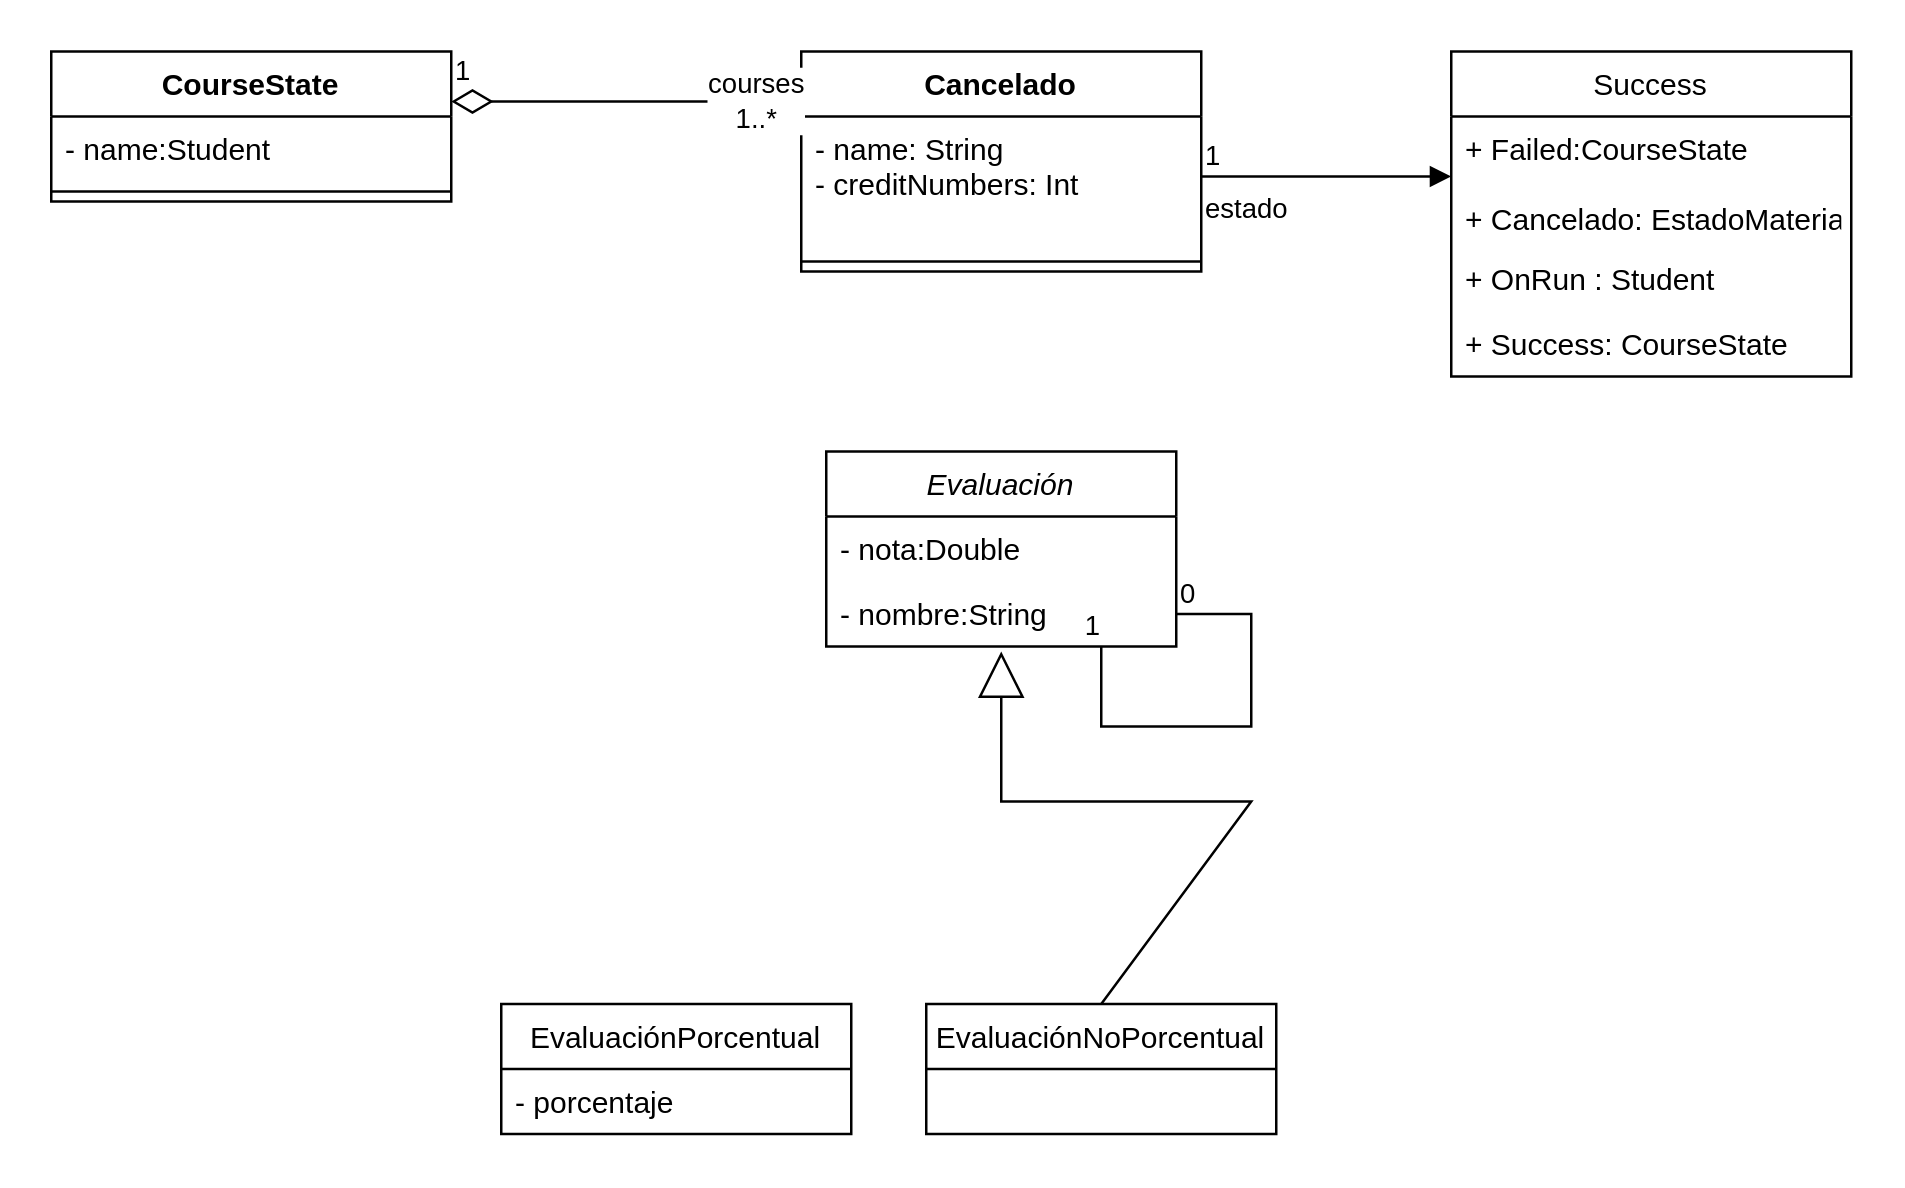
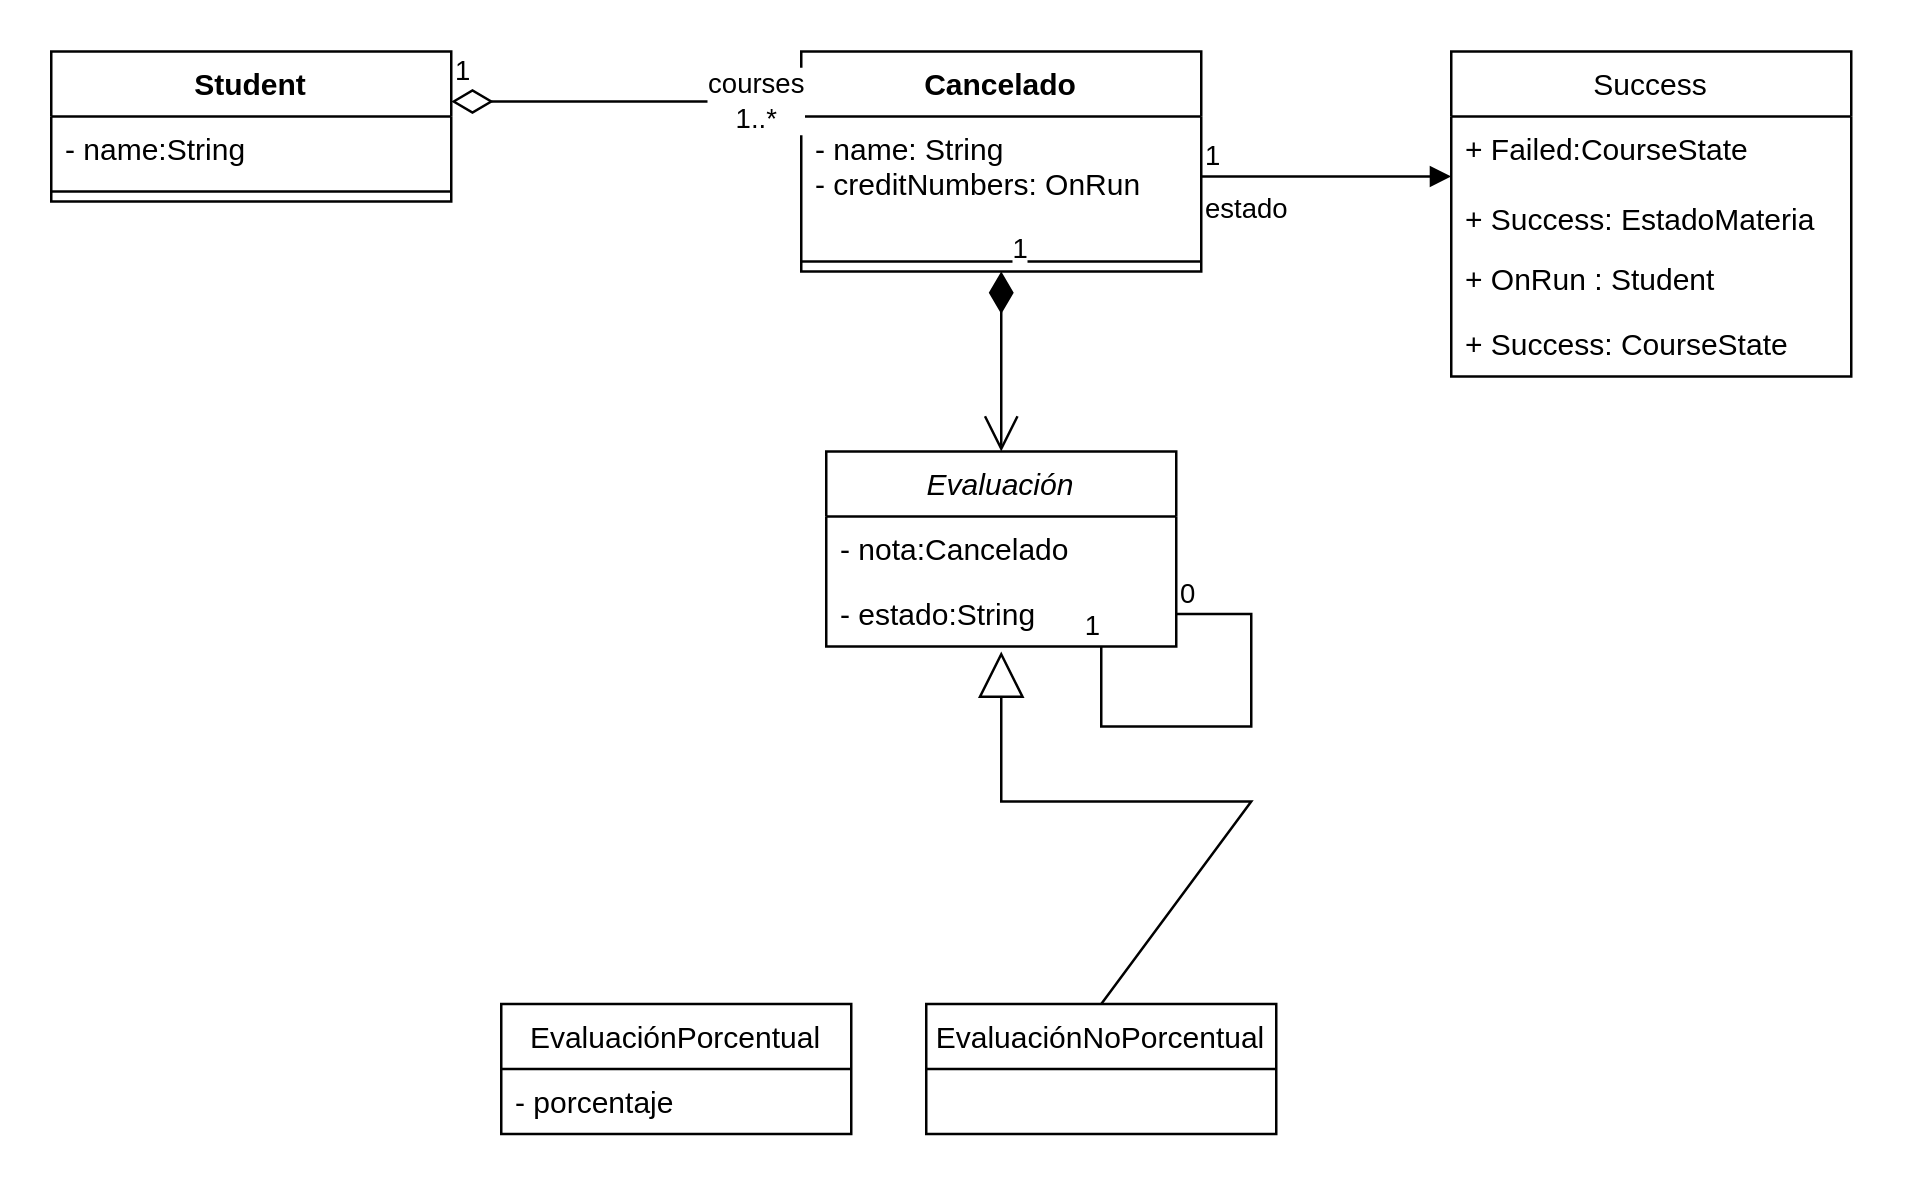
(250, 85) -> (250, 85)
(175, 150) -> (163, 150)
(917, 150) -> (917, 150)
(1617, 150) -> (1617, 150)
none -> (1001, 378)
(938, 550) -> (963, 550)
(954, 615) -> (954, 615)
